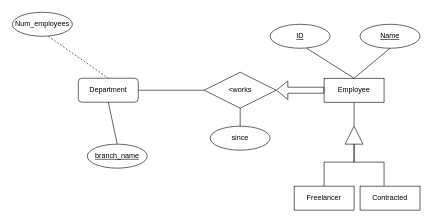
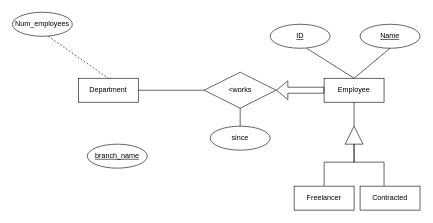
(108, 90) -> (108, 90)
(113, 123) -> none
